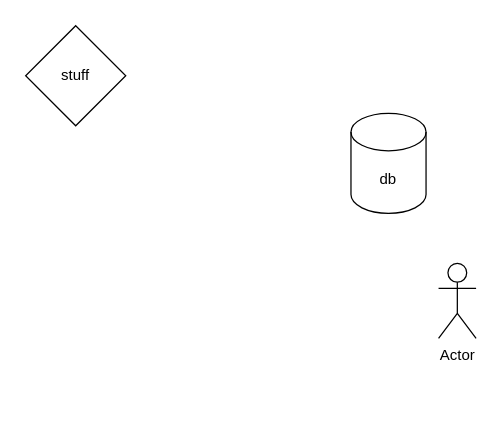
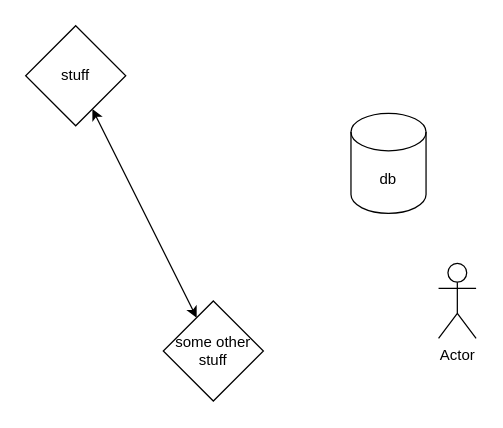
none -> (145, 214)
none -> (213, 351)
